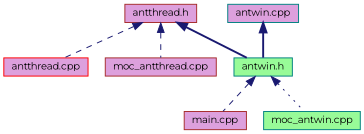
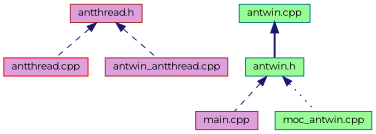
(263, 13) -> (275, 13)
(216, 42) -> none
(161, 67) -> (167, 67)
